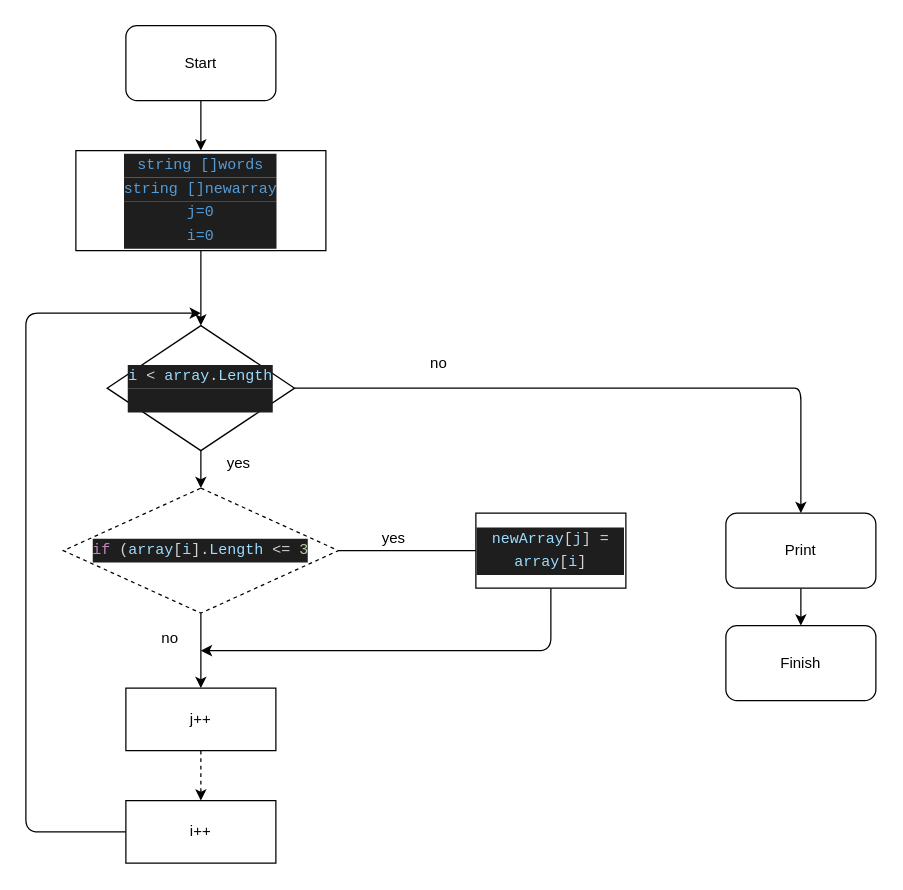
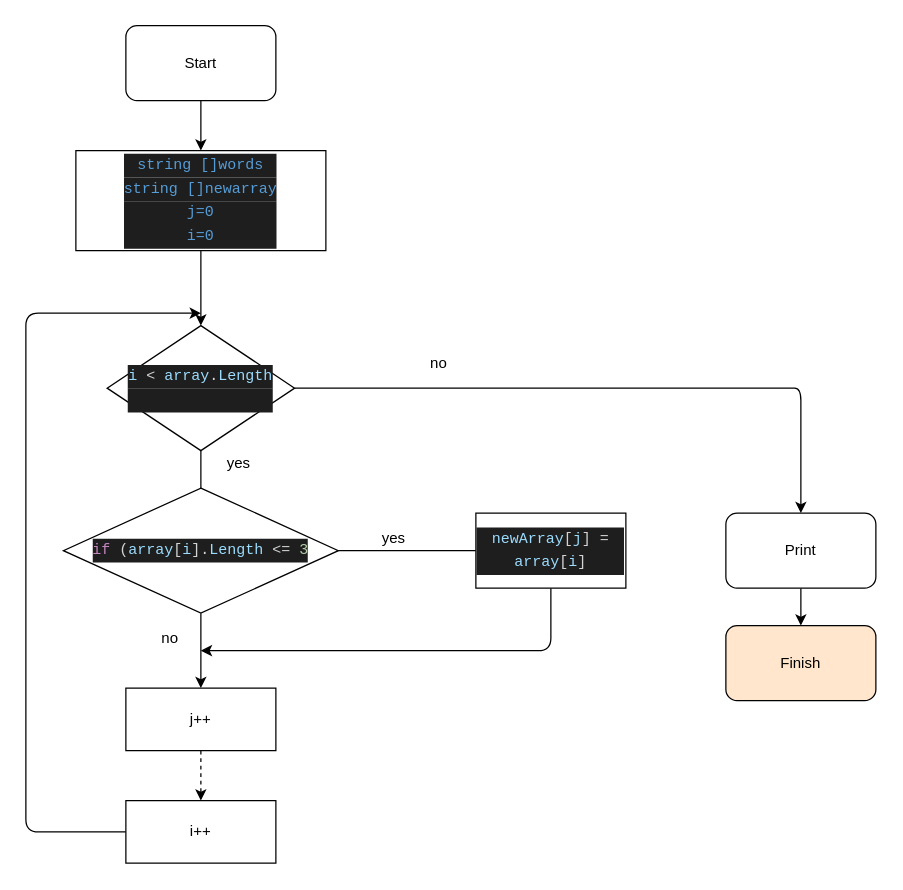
(201, 478) -> (201, 481)
(201, 551) -> (201, 551)
(801, 663) -> (801, 663)
